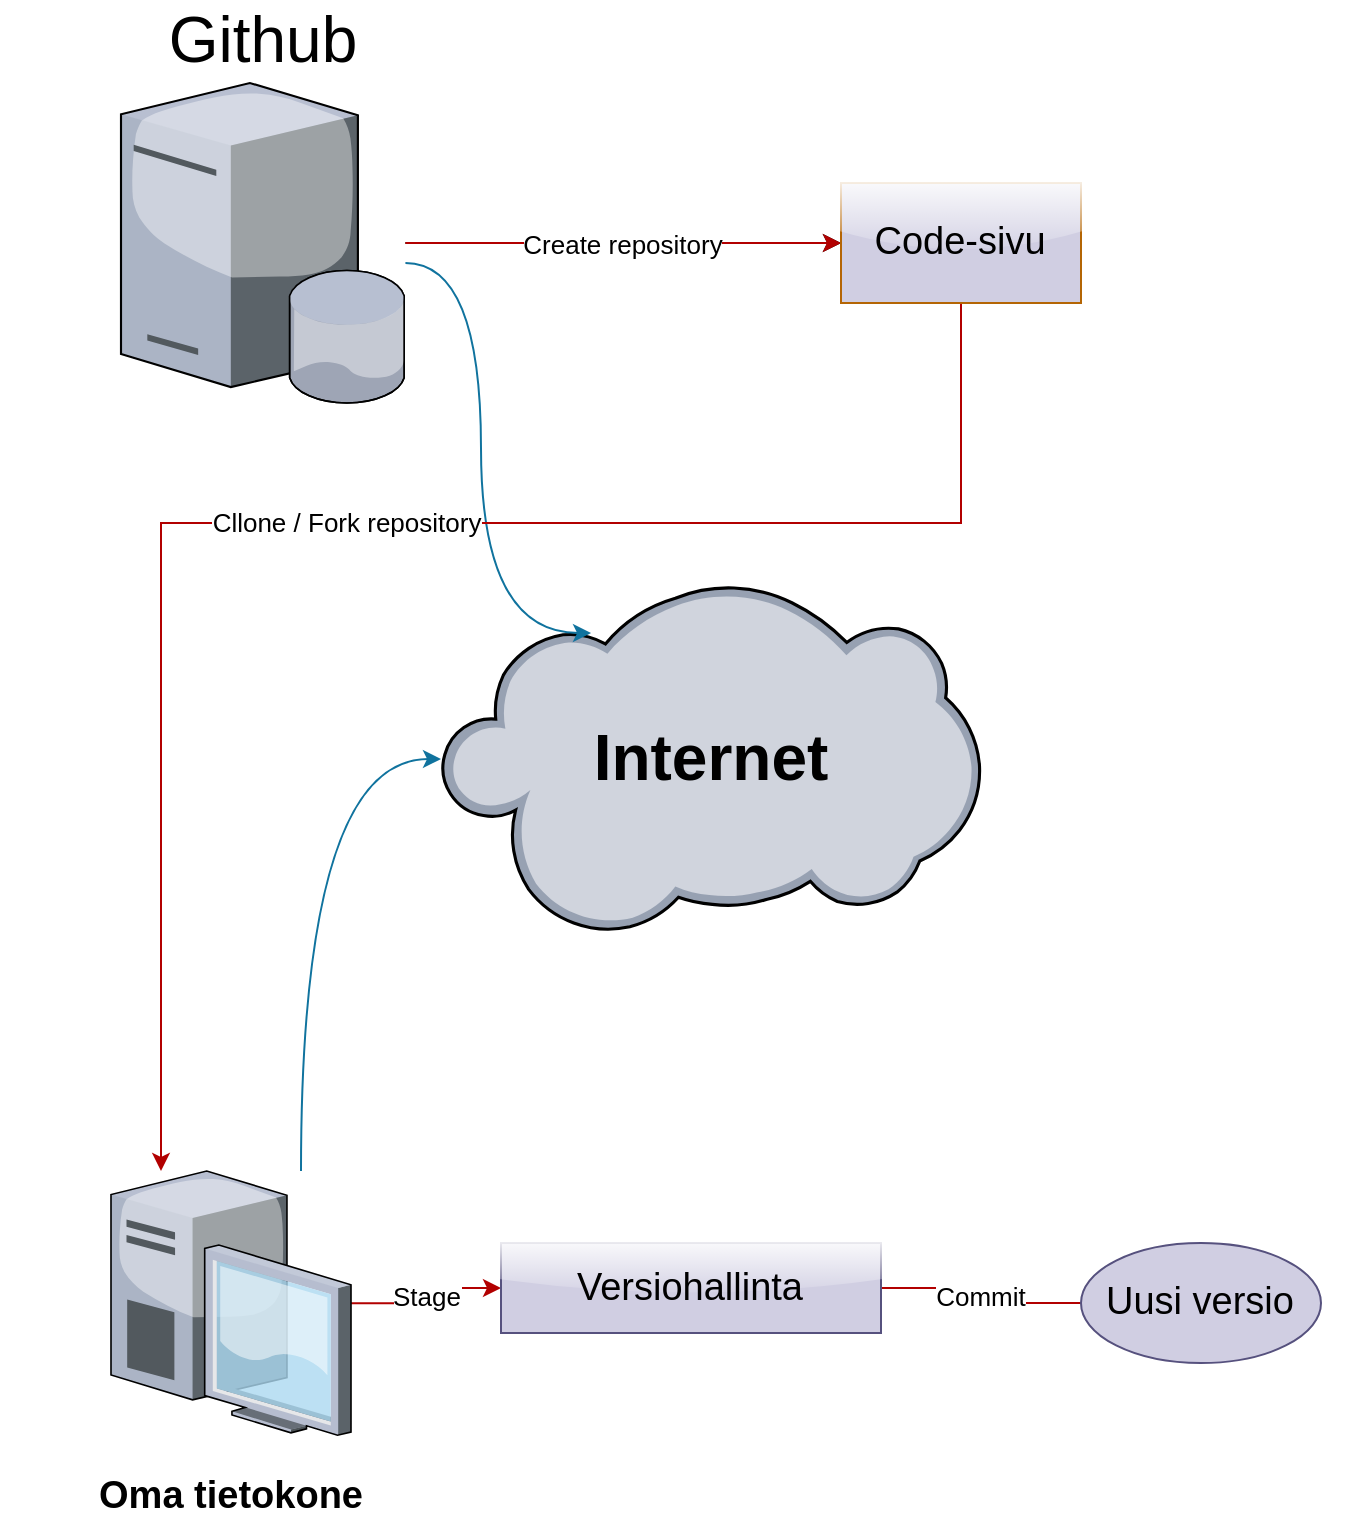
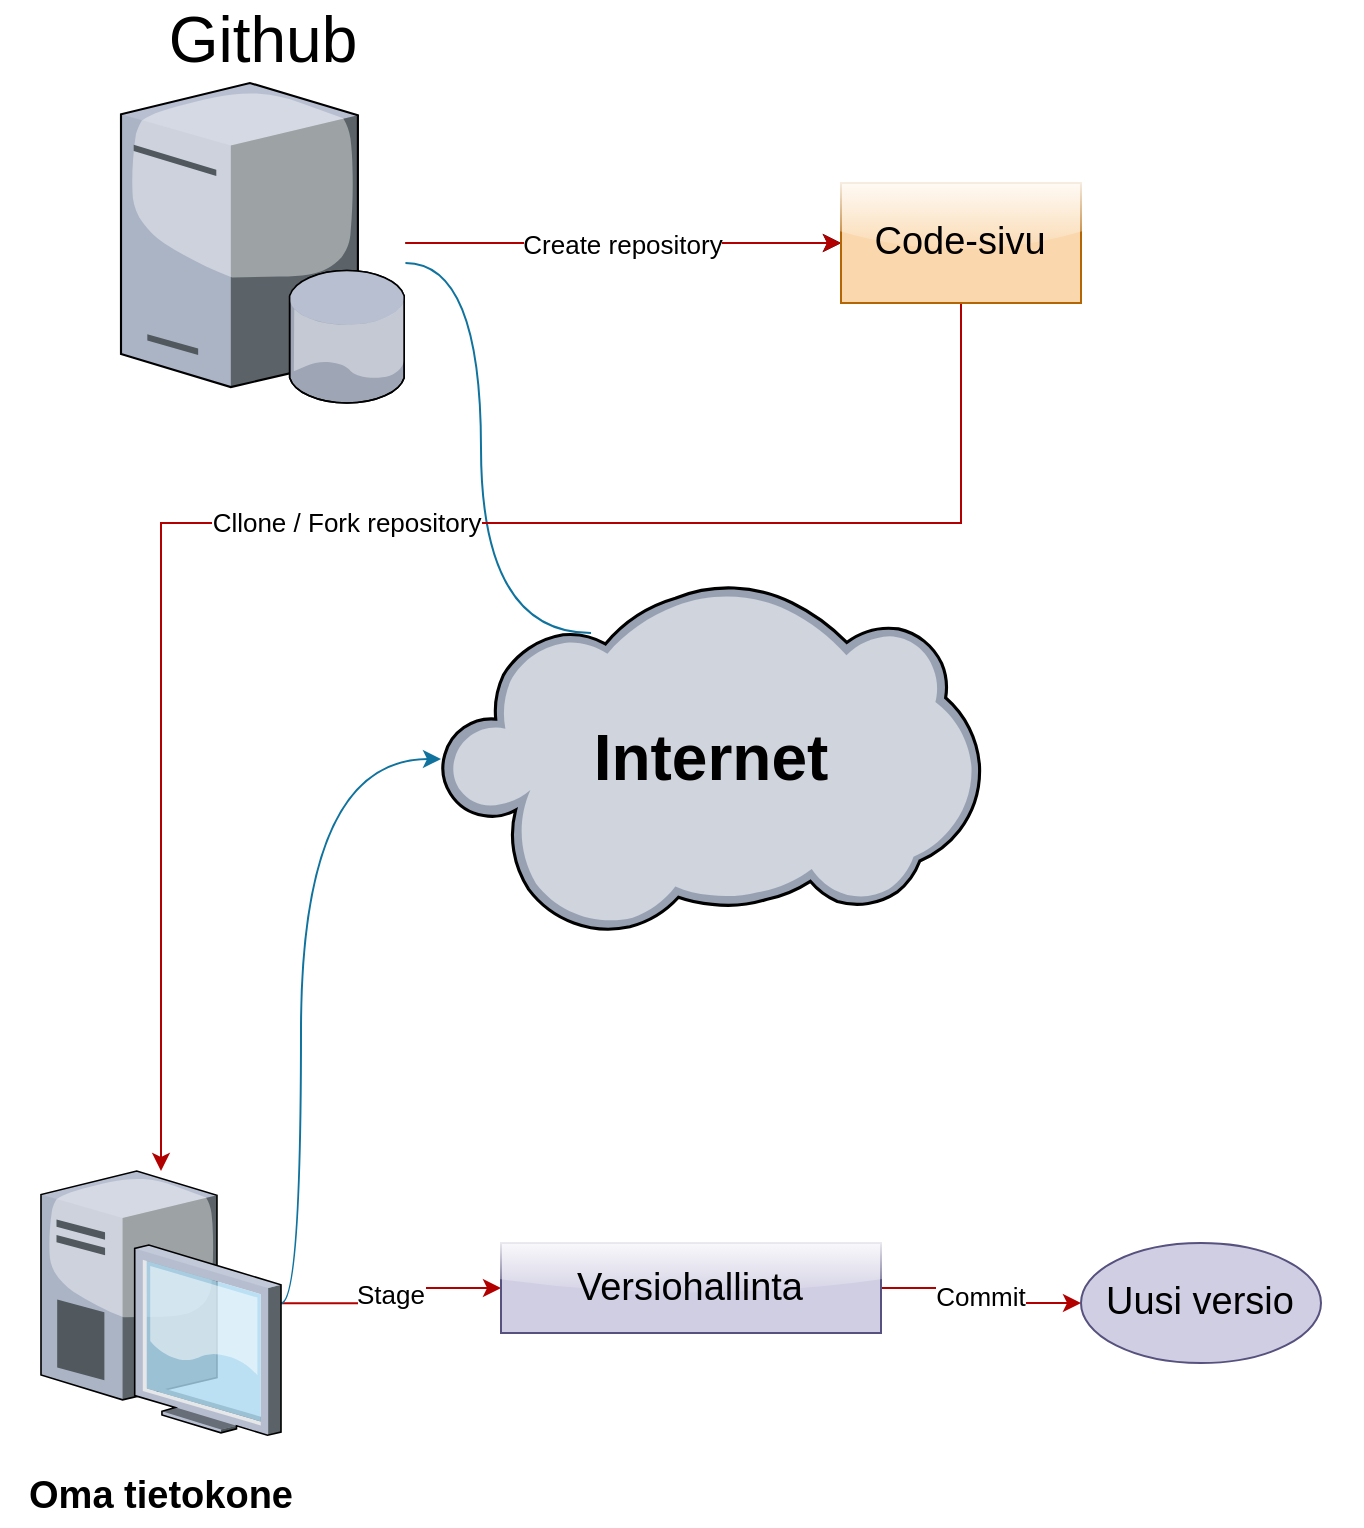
(961, 243) -> (961, 243)
(509, 592) -> (514, 594)
(231, 1303) -> (161, 1303)
(1071, 1303) -> (1066, 1303)
